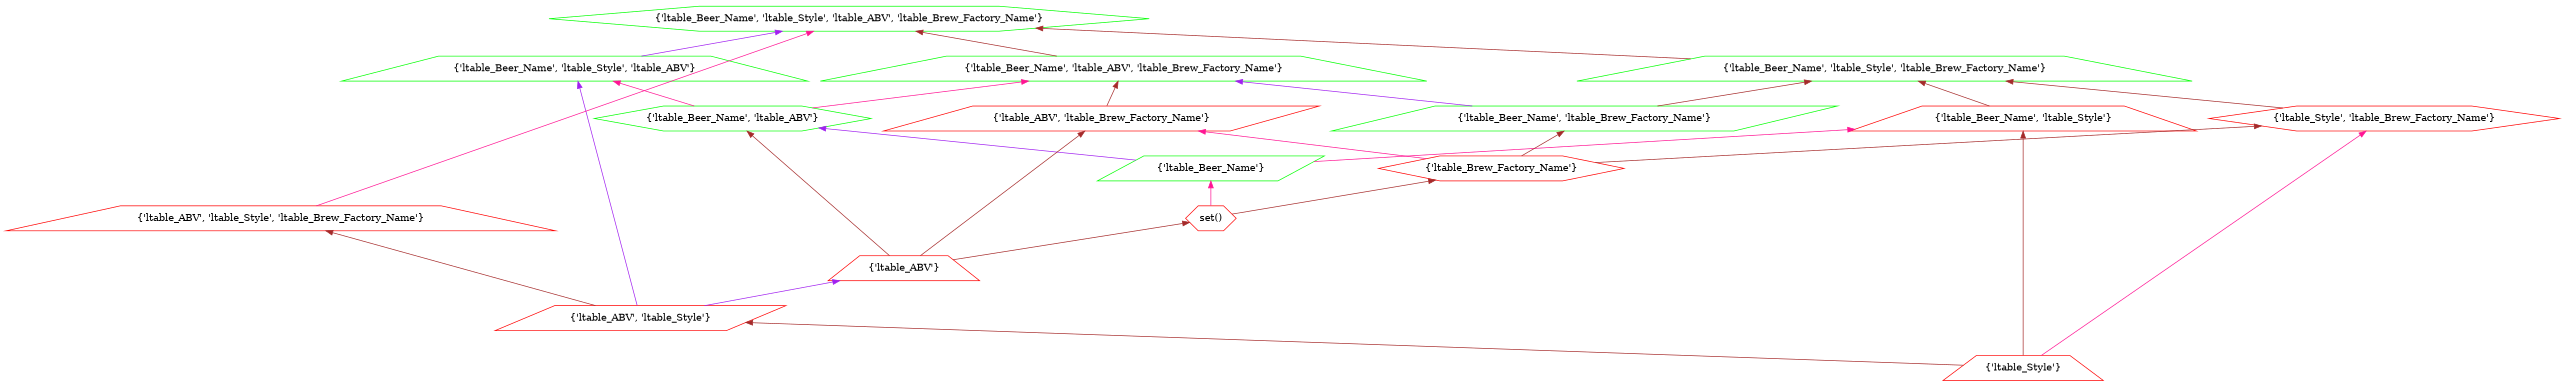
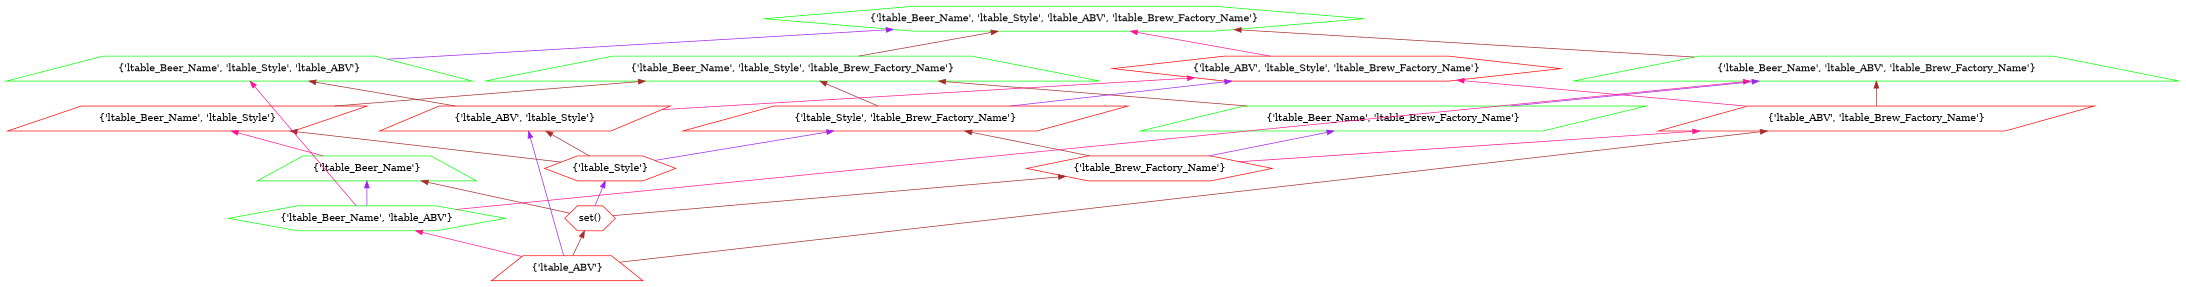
none -> (1134, 92)
none -> (1591, 92)
(2023, 119) -> (187, 119)
(2384, 119) -> (905, 119)
(981, 144) -> (367, 197)
(1542, 144) -> (1268, 144)
(1211, 168) -> (367, 168)
(821, 196) -> (472, 244)
(608, 197) -> (386, 94)
(1211, 197) -> (499, 198)
none -> (597, 200)
(281, 218) -> (1336, 69)
(2201, 245) -> (741, 146)
(464, 269) -> (925, 94)
(769, 294) -> (546, 194)
(2023, 368) -> (610, 168)
